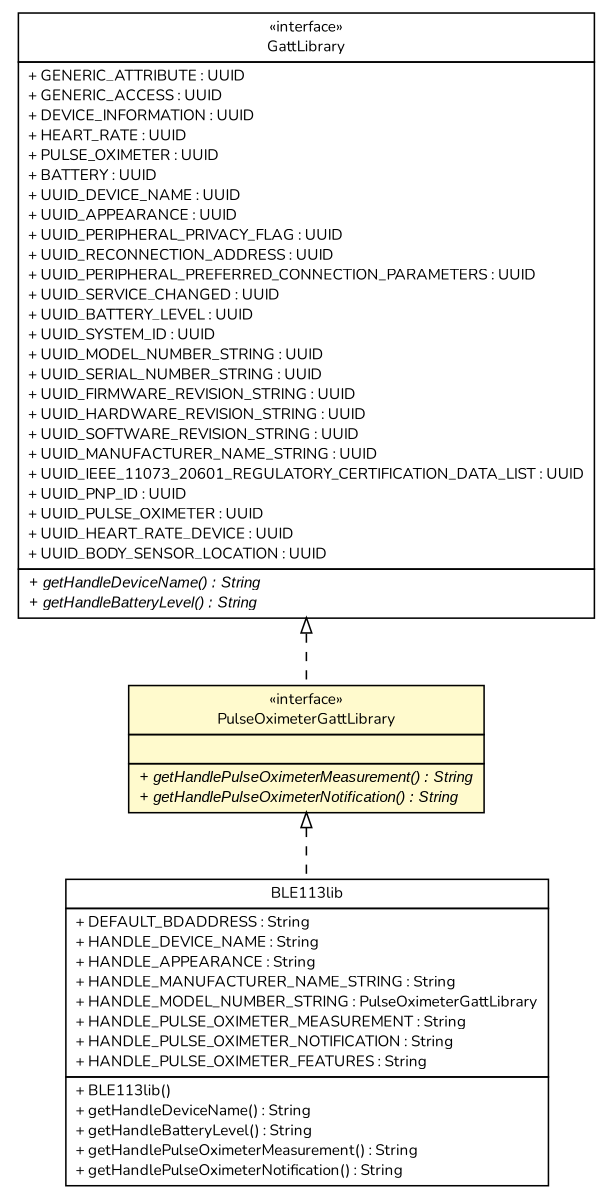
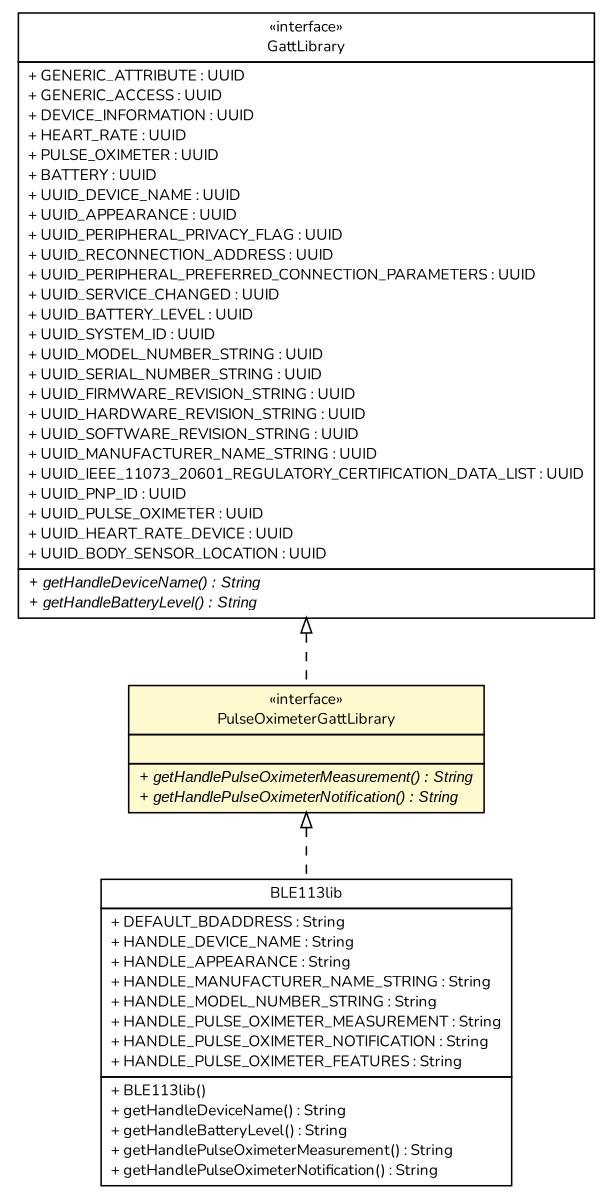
(307, 1002) -> (274, 1002)
